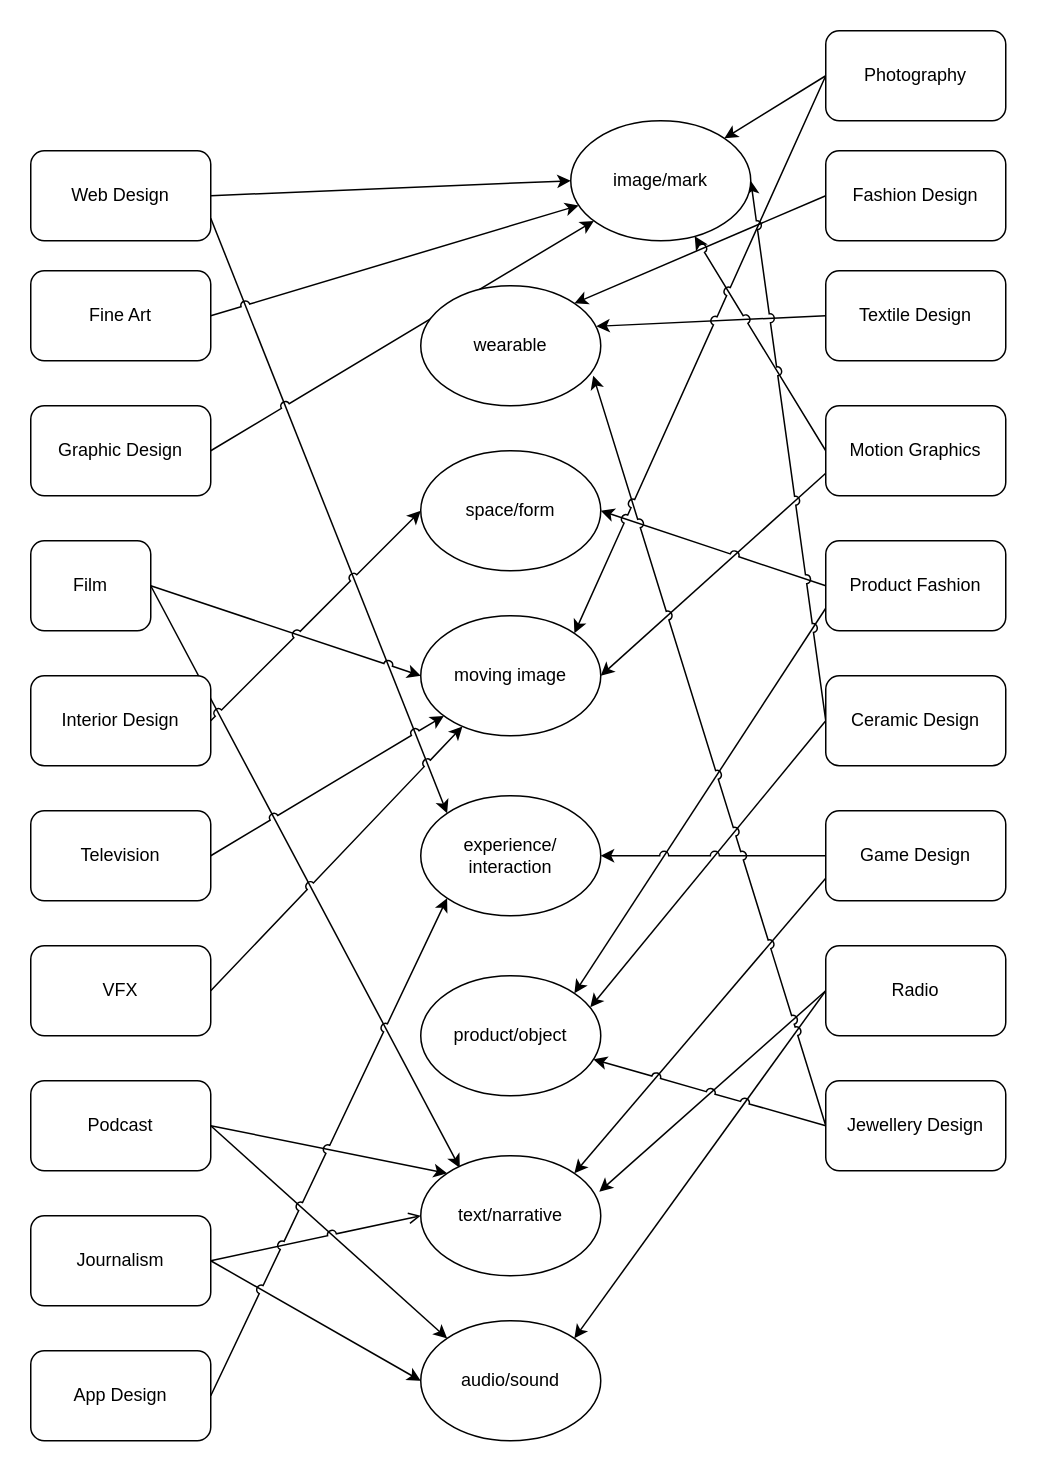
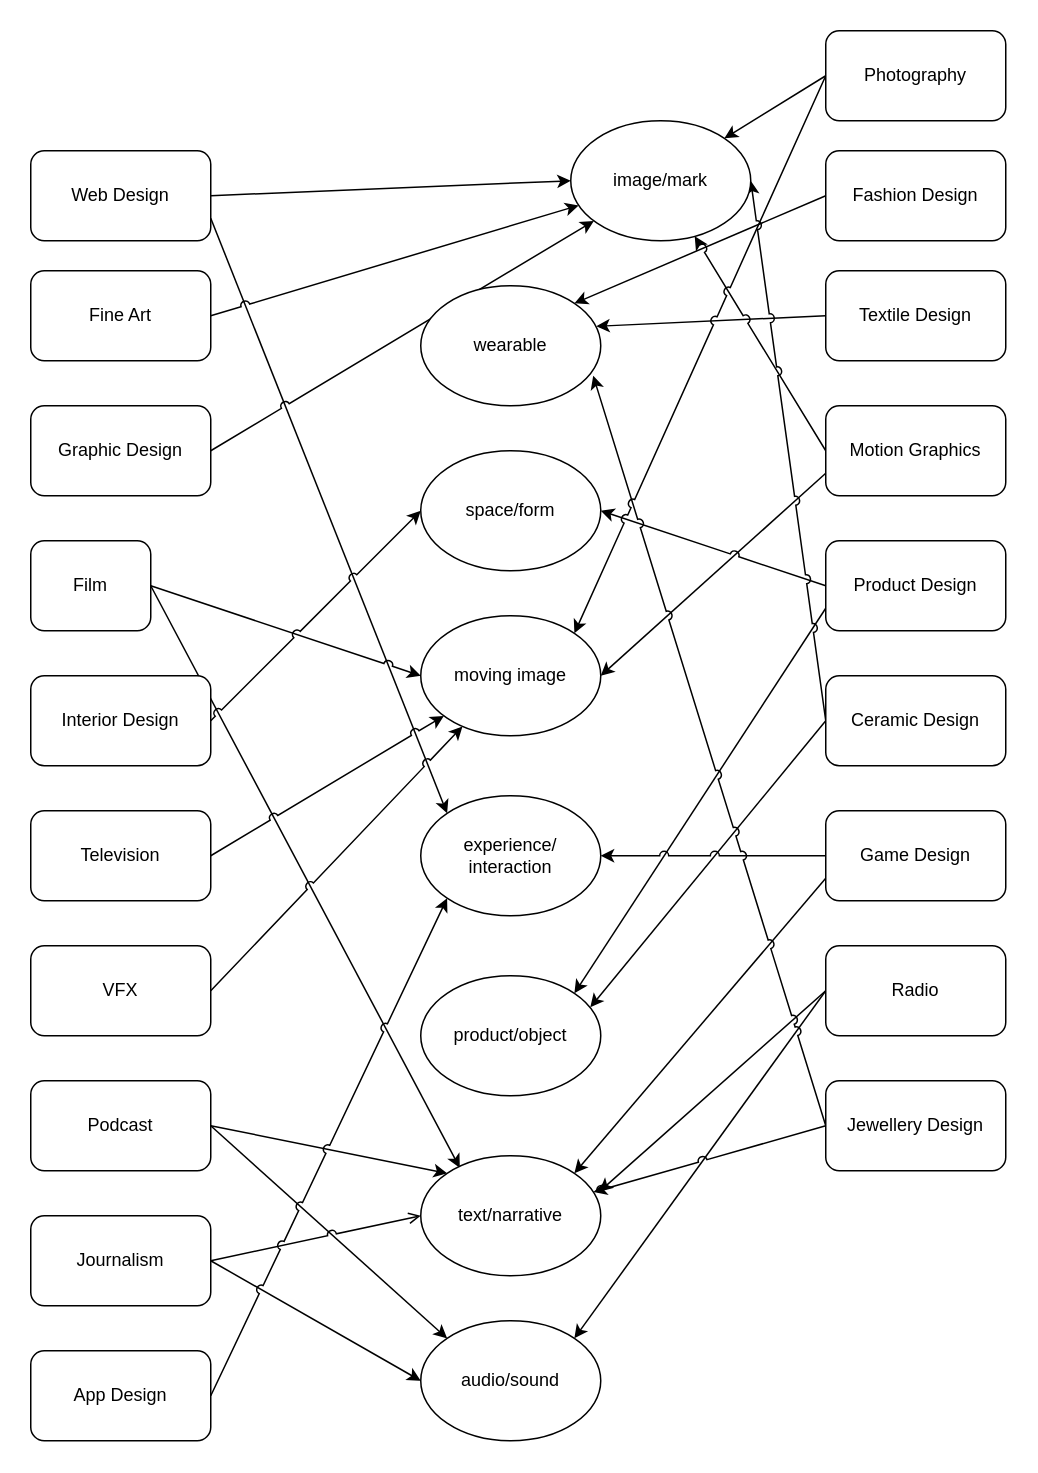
(916, 586) -> (916, 586)
(715, 1091) -> (707, 1160)
